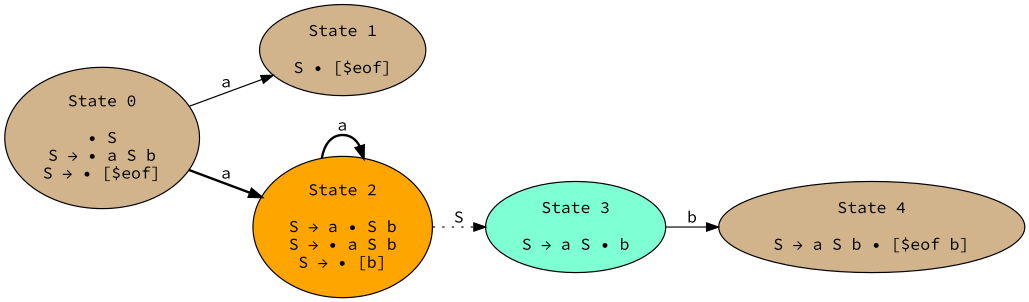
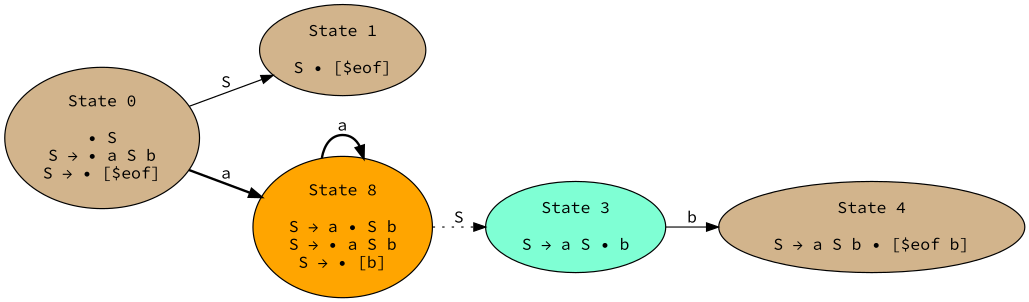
(226, 83) -> (226, 83)
(343, 227) -> (343, 227)
